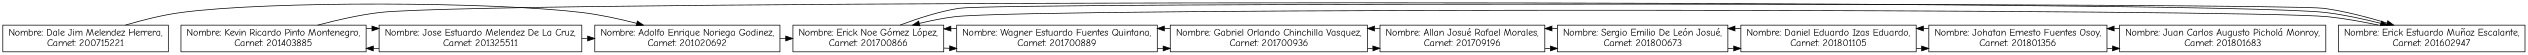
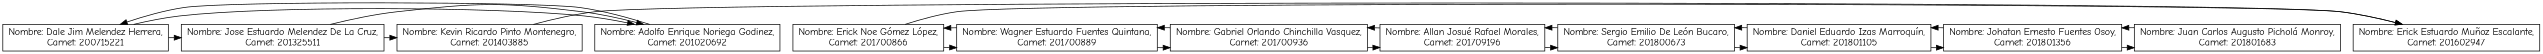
(1649, 10) -> none
(369, 29) -> (171, 38)
(783, 38) -> (388, 3)
(1643, 38) -> (1646, 38)
(1829, 38) -> (1839, 38)
